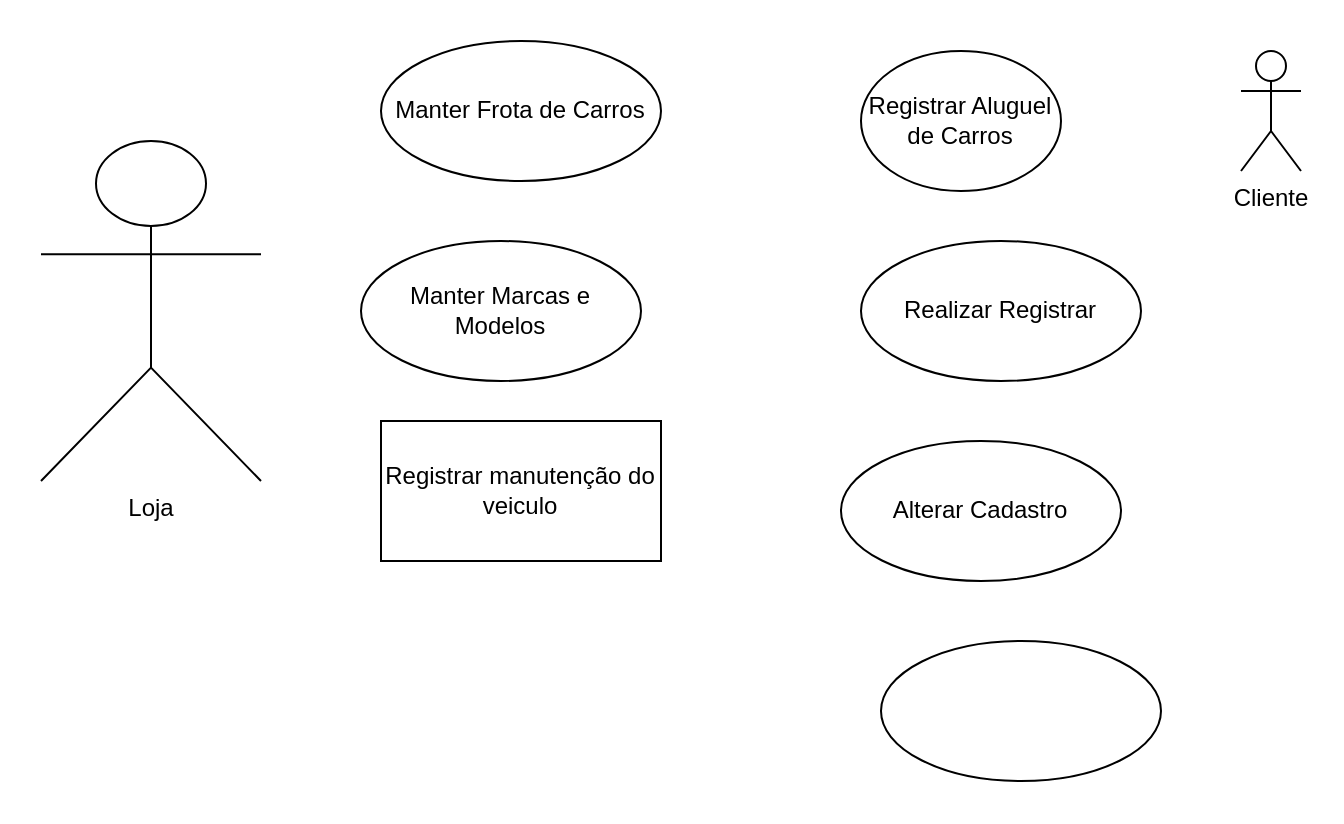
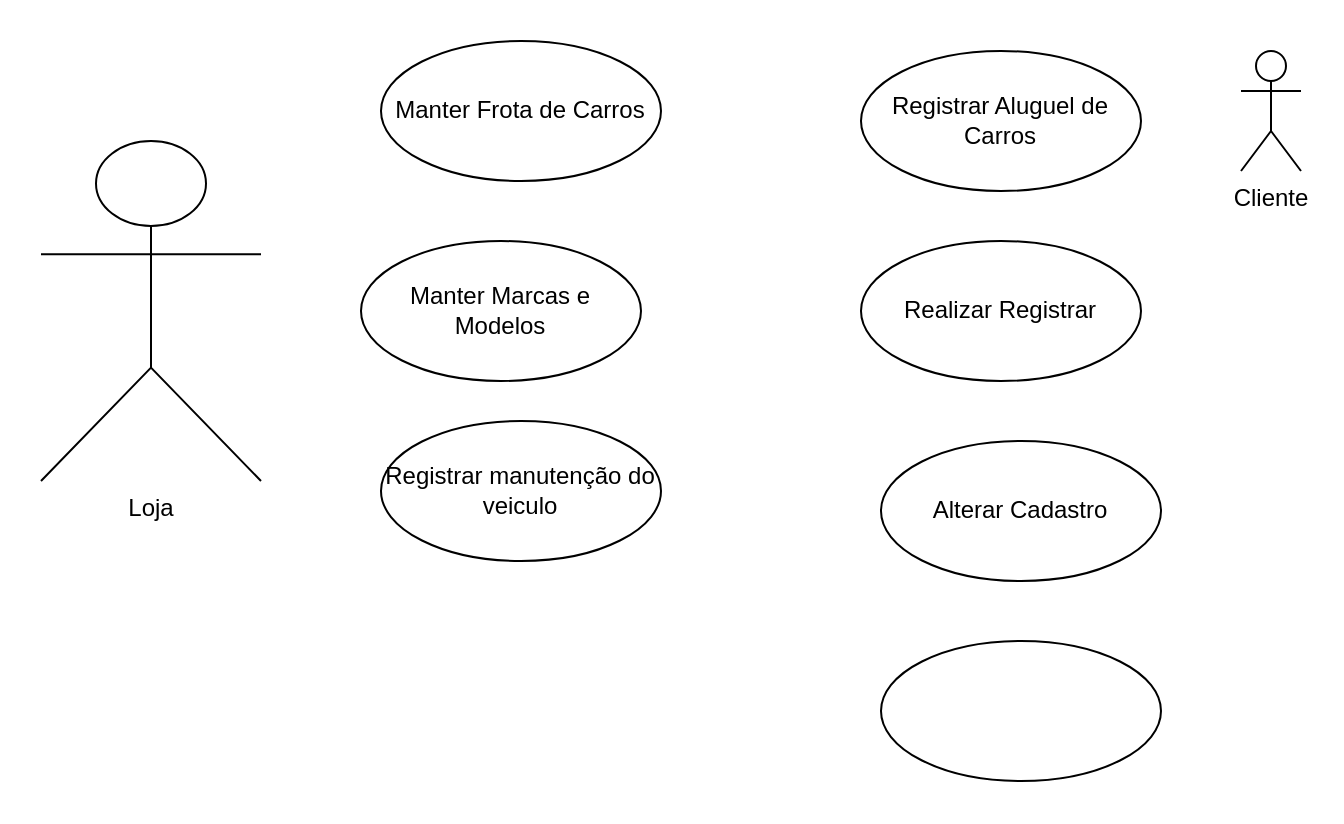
(961, 121) -> (1001, 121)
(521, 491) -> (521, 491)
(981, 511) -> (1021, 511)
